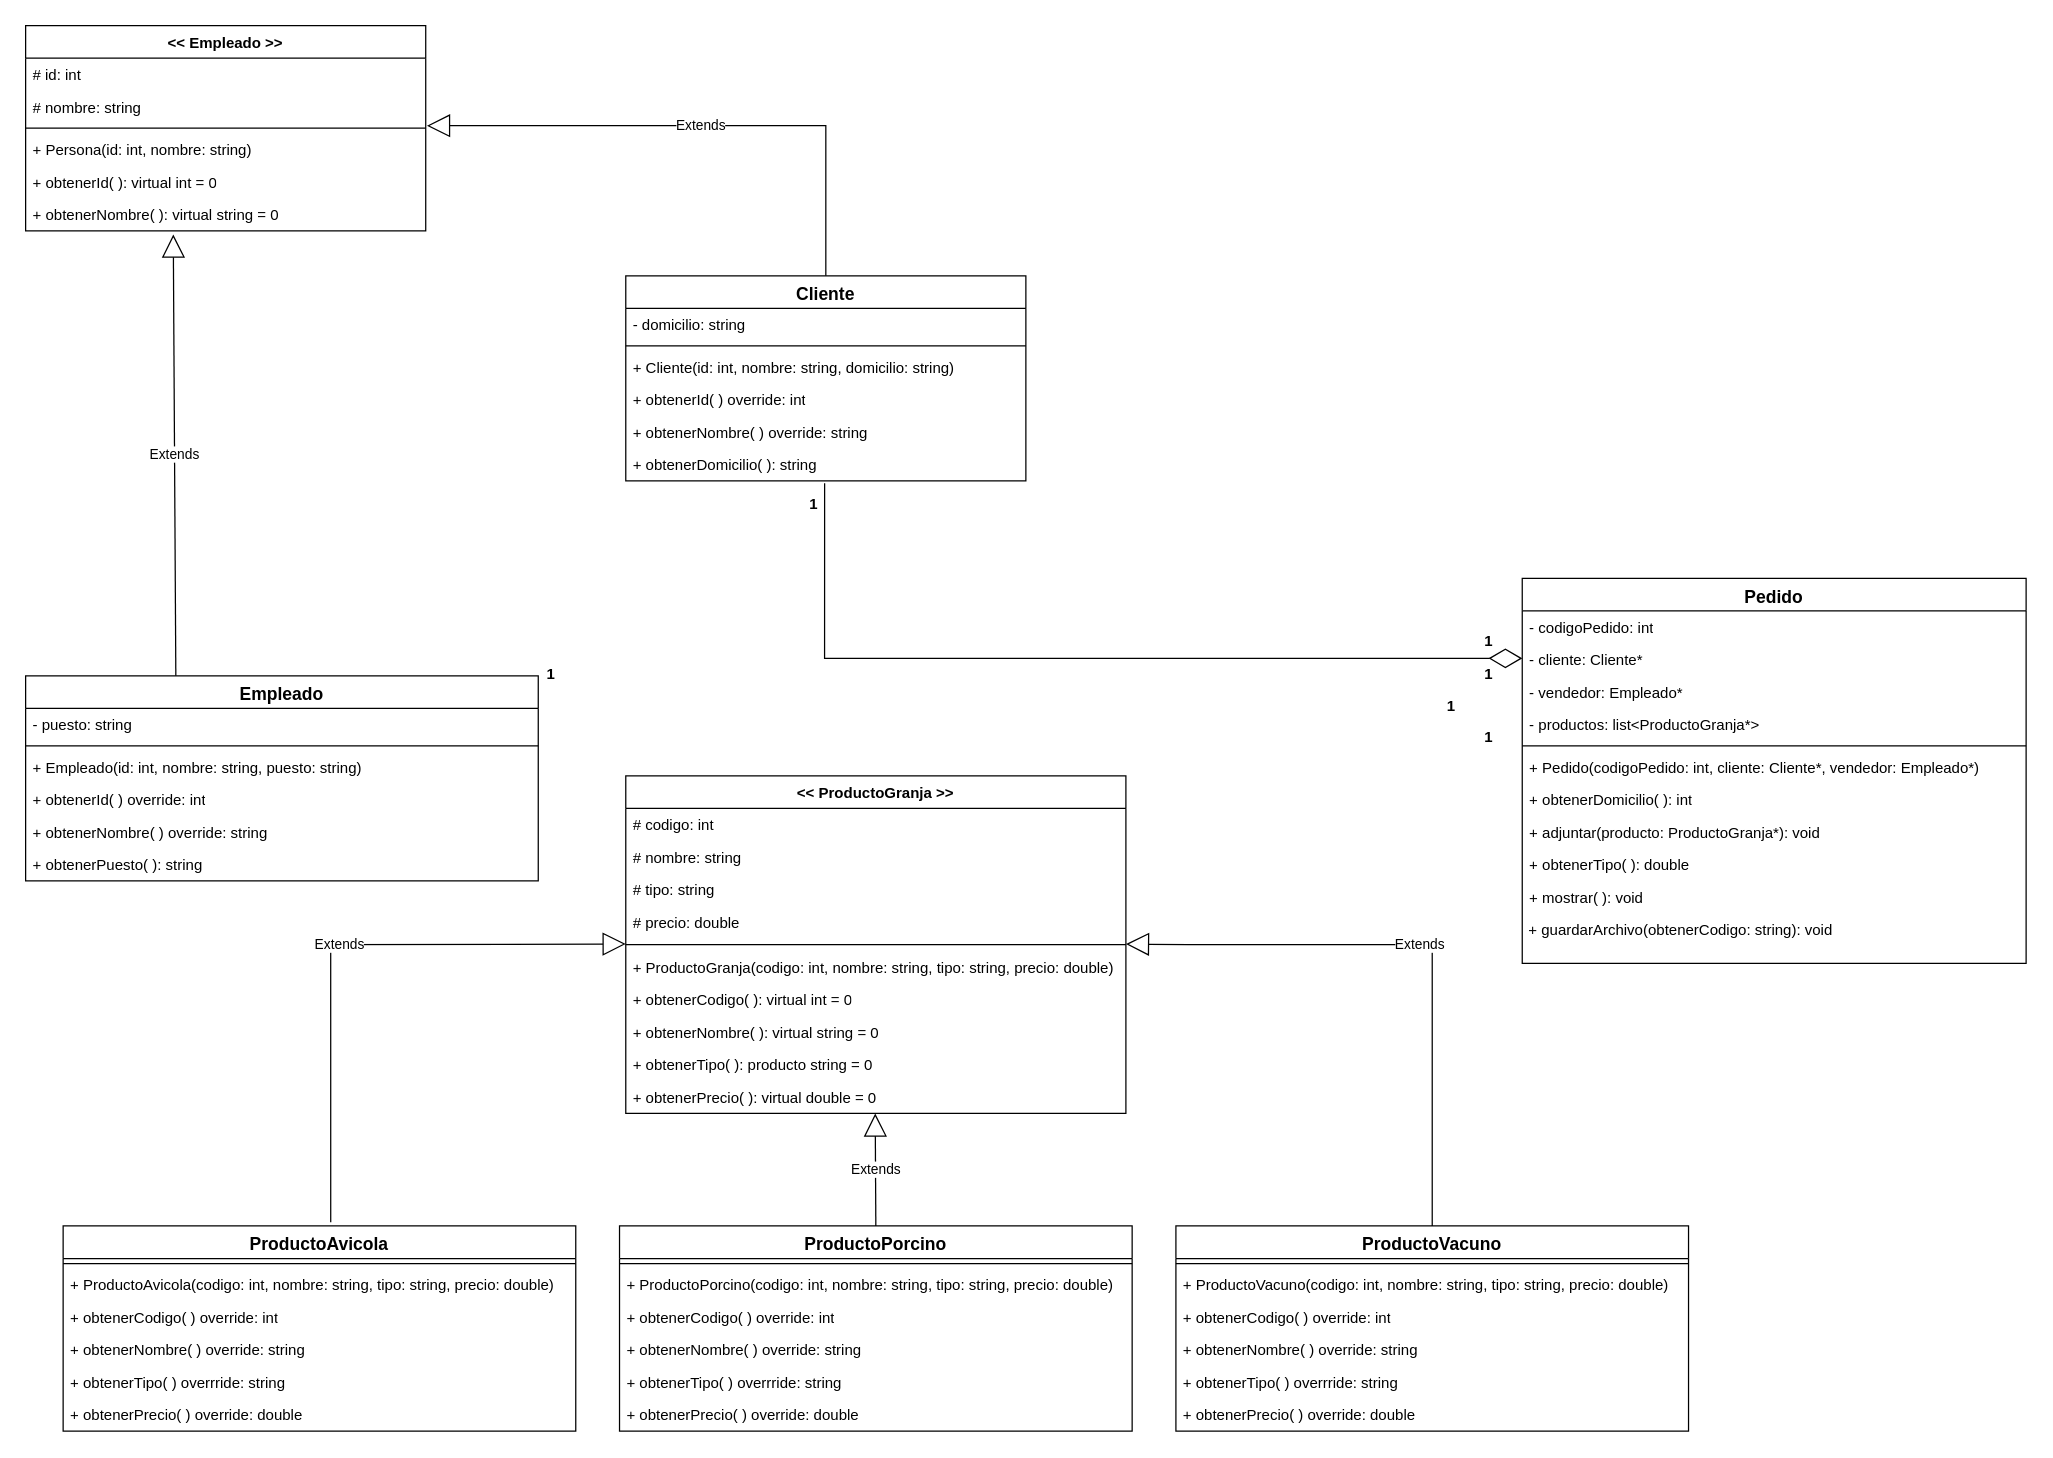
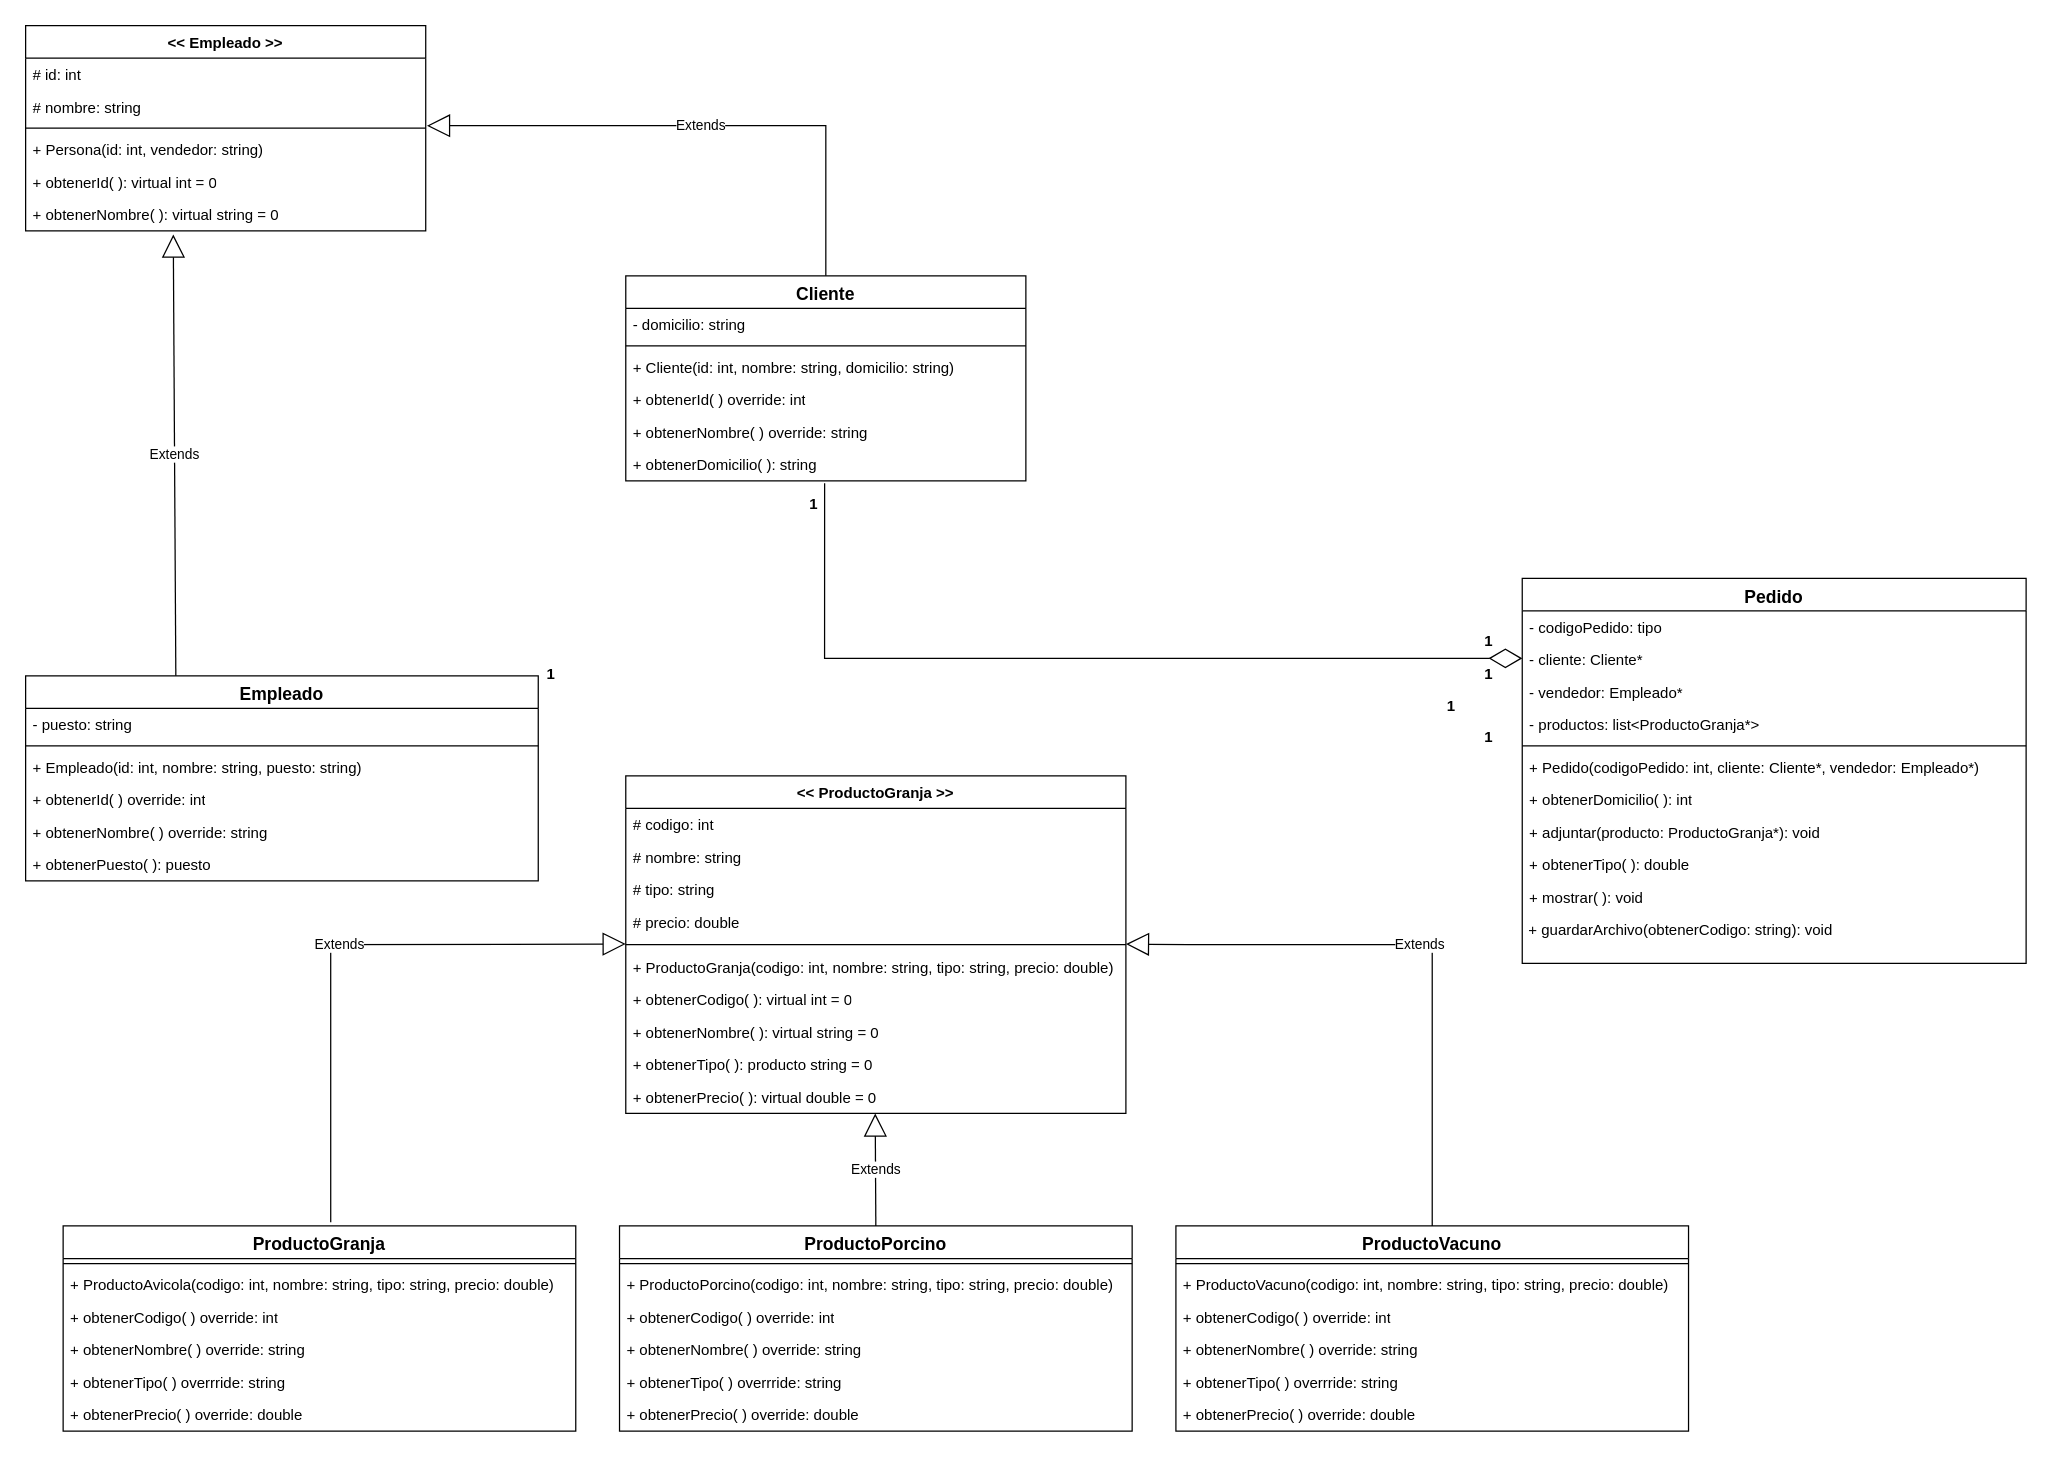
(156, 151) -> (165, 151)
(1597, 628) -> (1602, 628)
(133, 866) -> (135, 866)
(319, 1243) -> (319, 1243)
